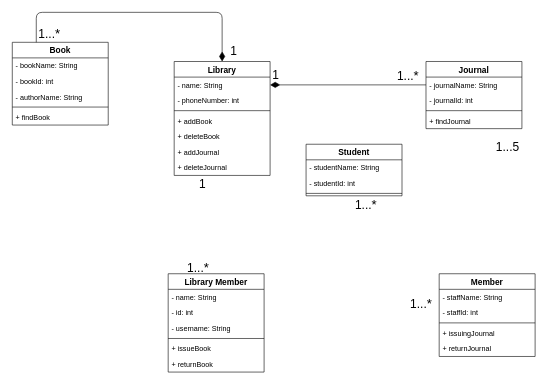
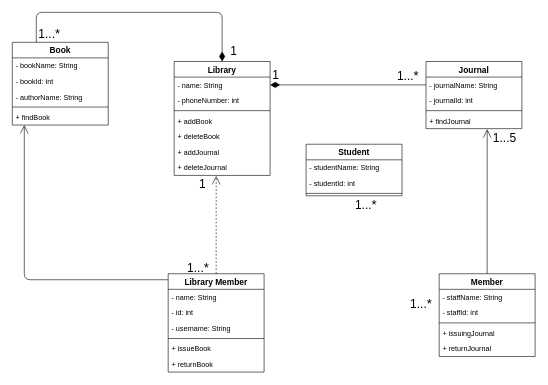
(510, 144) -> (507, 135)
none -> (488, 203)
none -> (216, 226)
none -> (24, 275)
